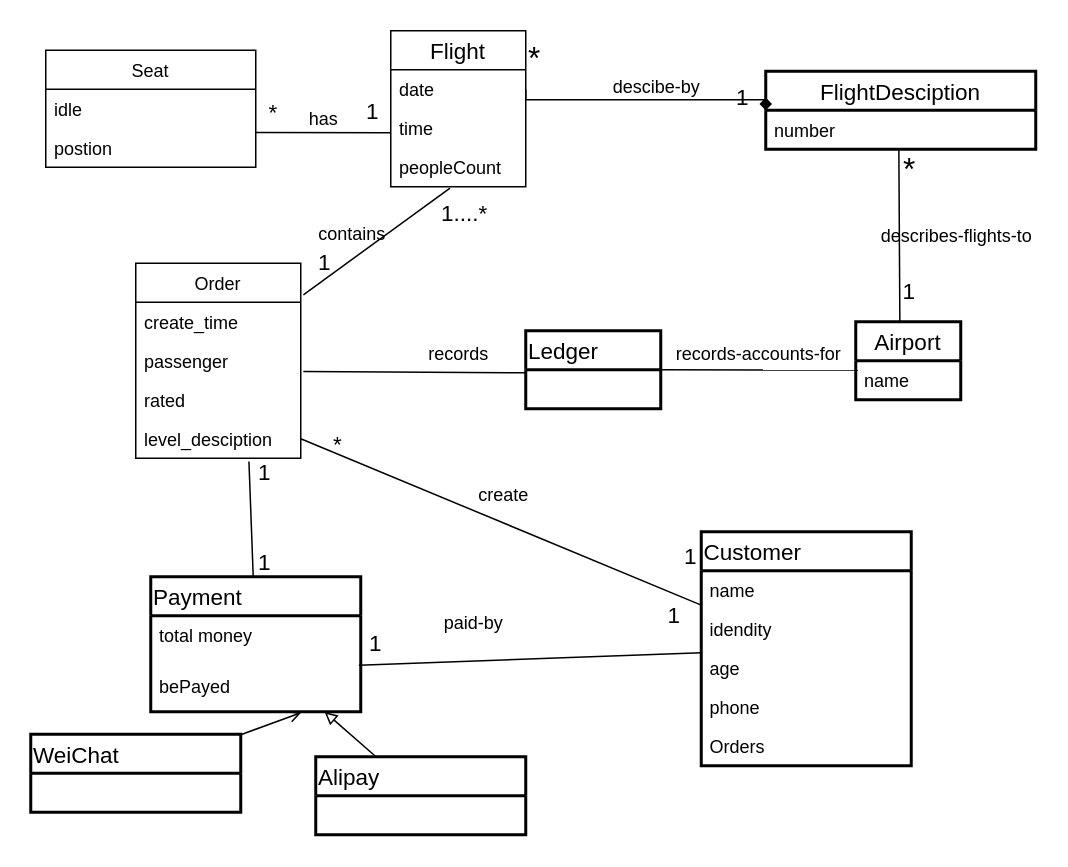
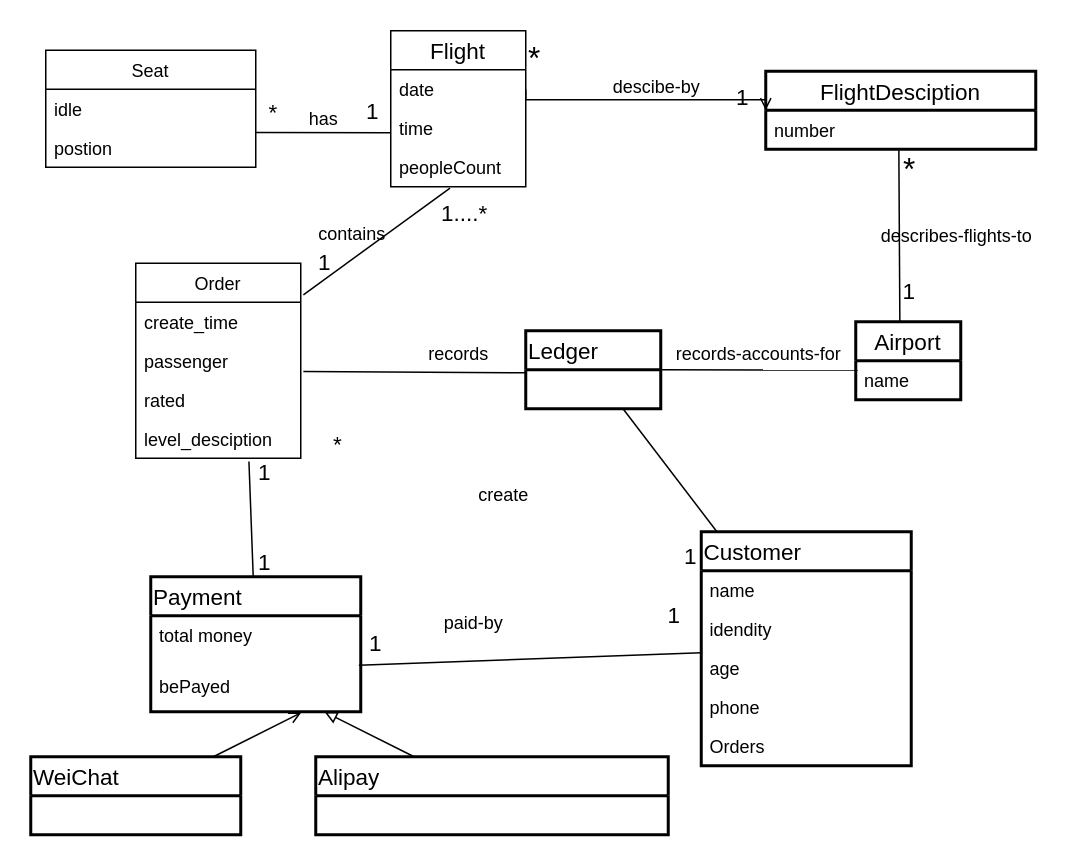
(760, 100) -> (760, 100)
(501, 522) -> (669, 469)
(136, 773) -> (136, 796)
(421, 796) -> (492, 796)
